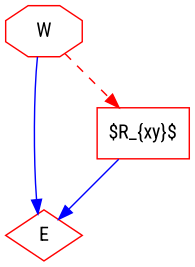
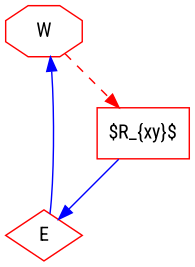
(34, 128) -> (53, 143)
